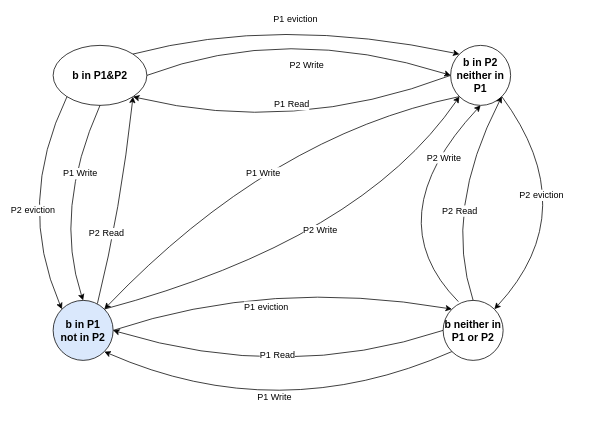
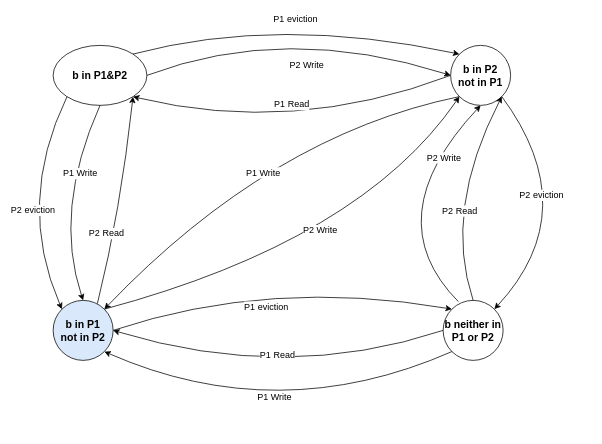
(480, 75) -> (480, 75)
